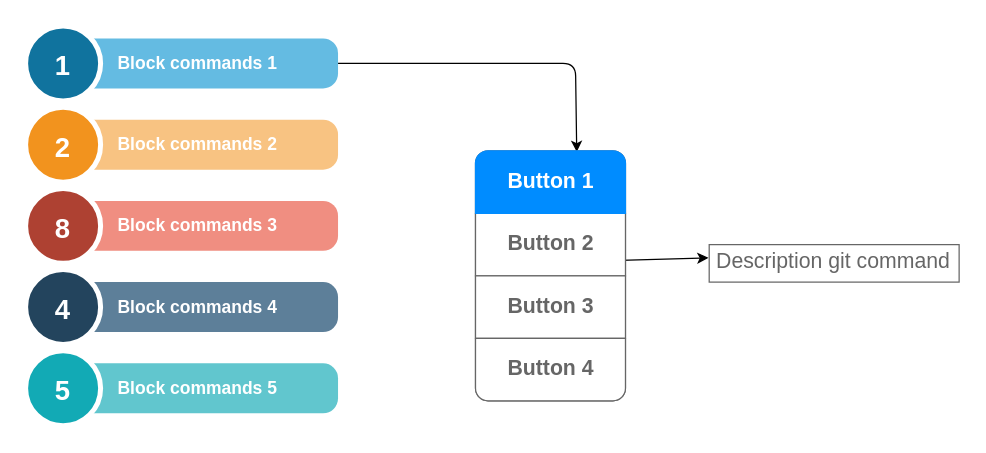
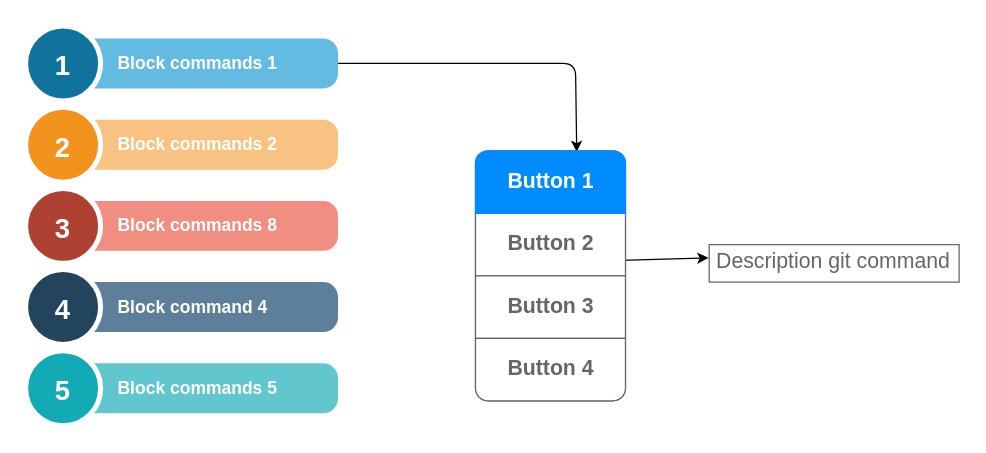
(190, 226) -> (190, 226)
(63, 228) -> (63, 228)
(190, 307) -> (185, 307)
